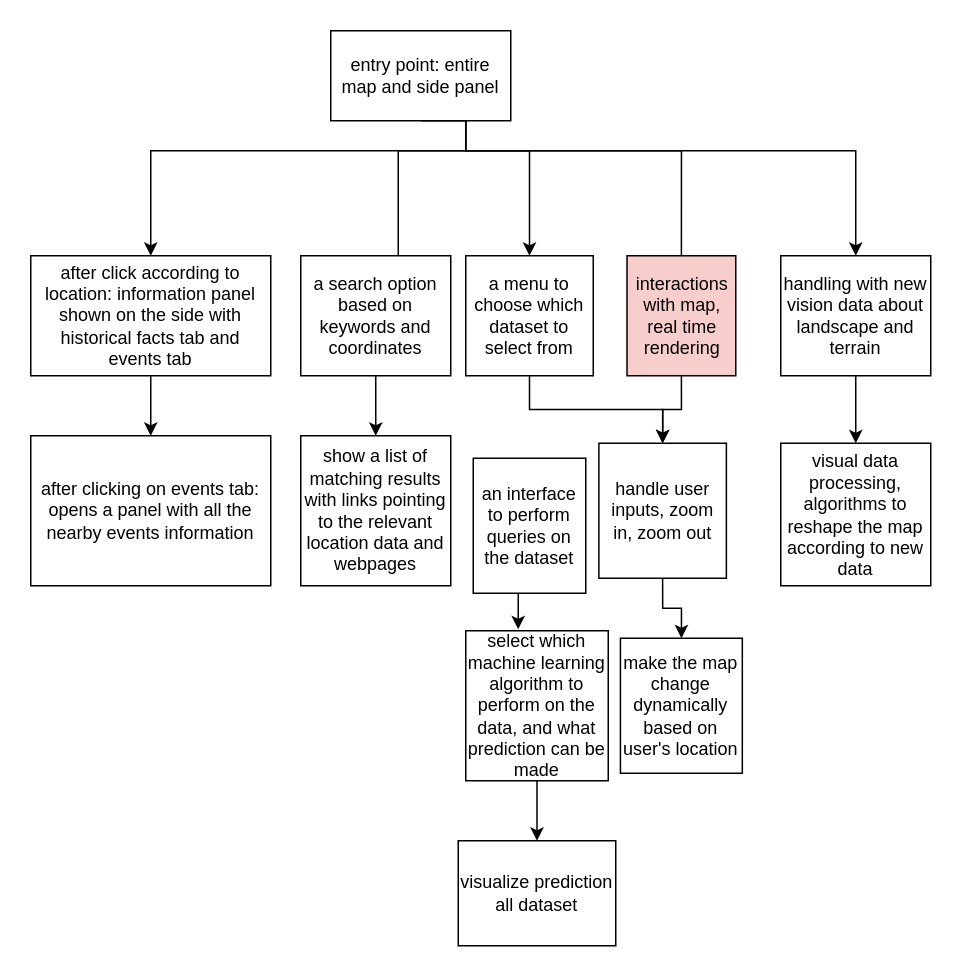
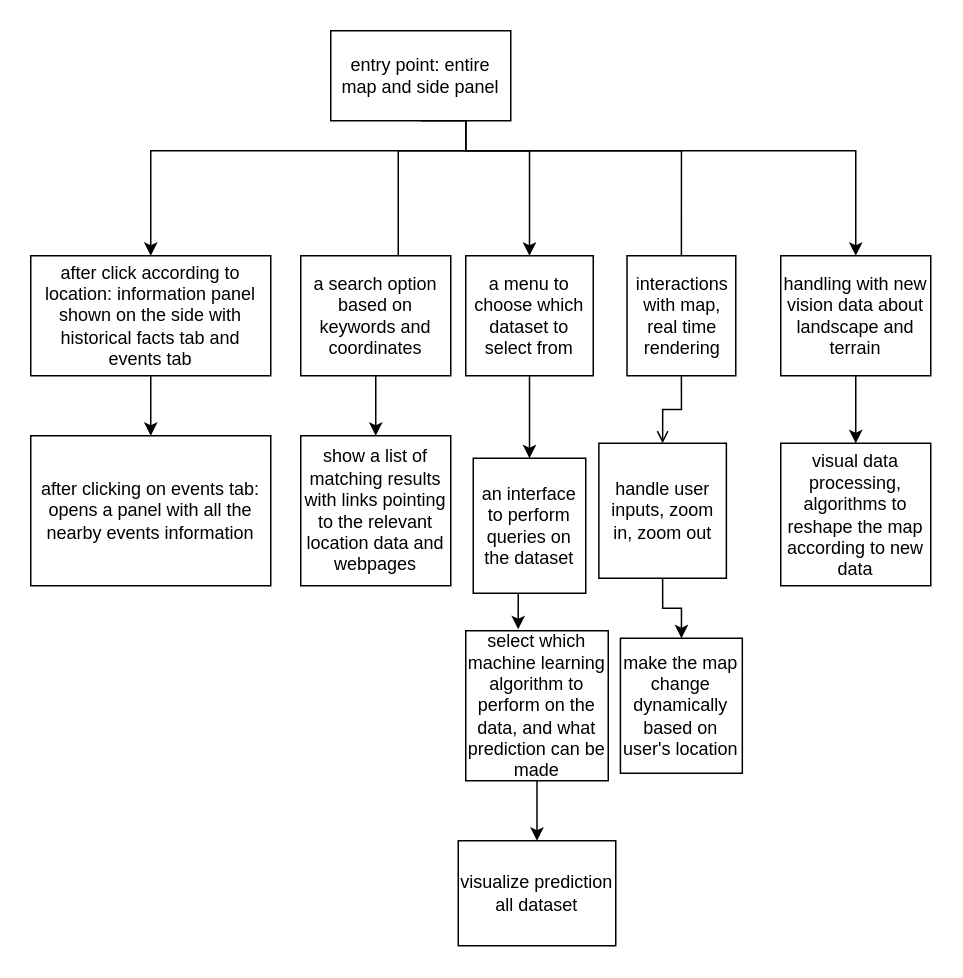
(681, 316) -> (681, 316)
(594, 410) -> (530, 427)
(663, 434) -> (663, 436)
